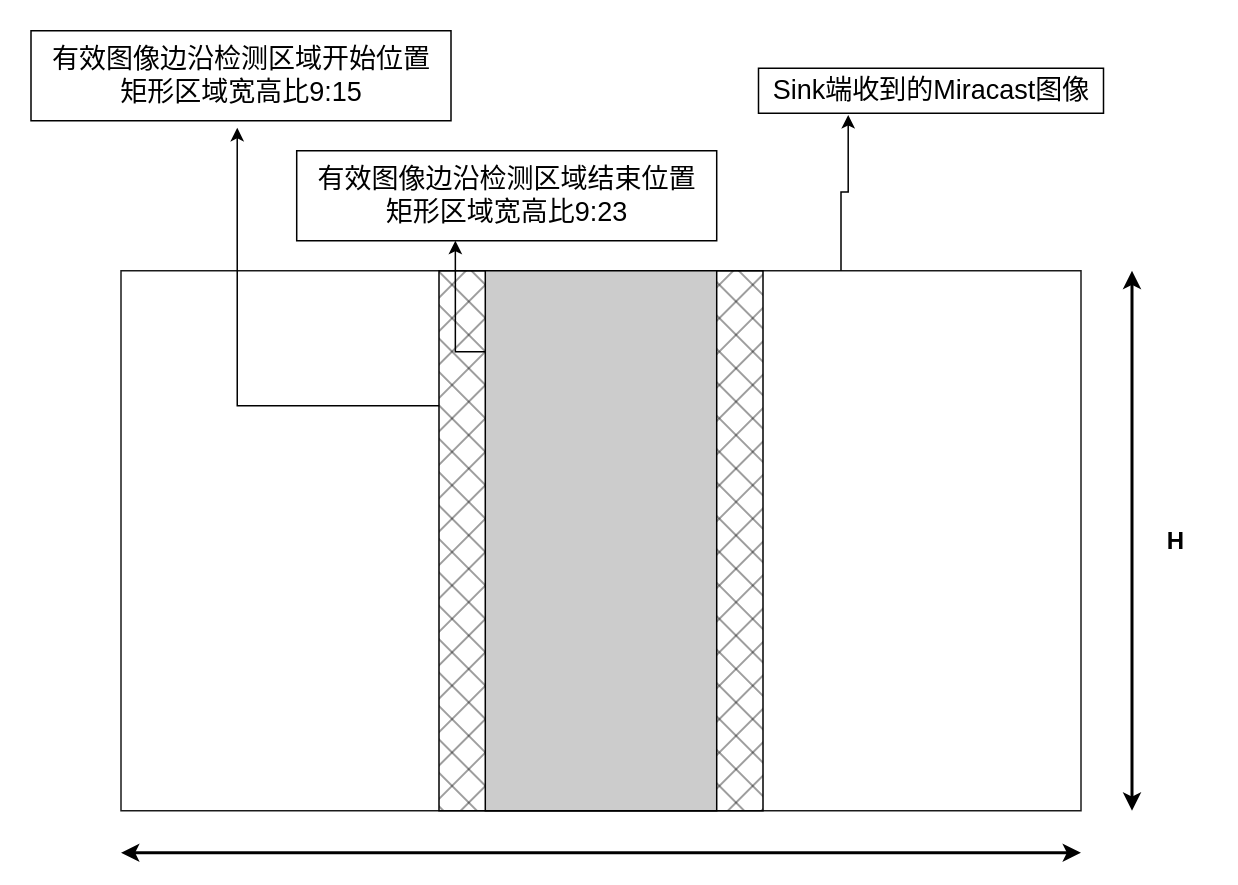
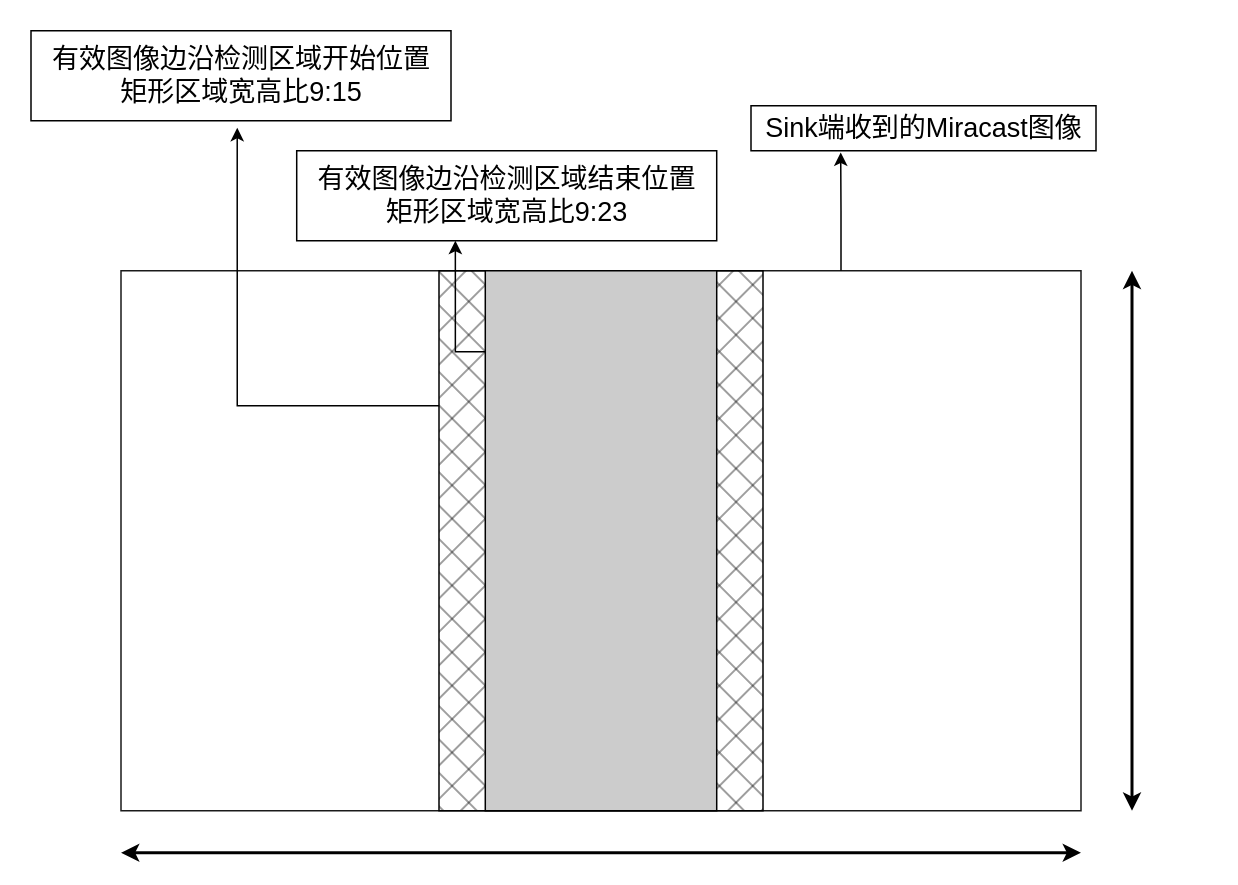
(931, 91) -> (923, 128)
(1175, 541) -> none
